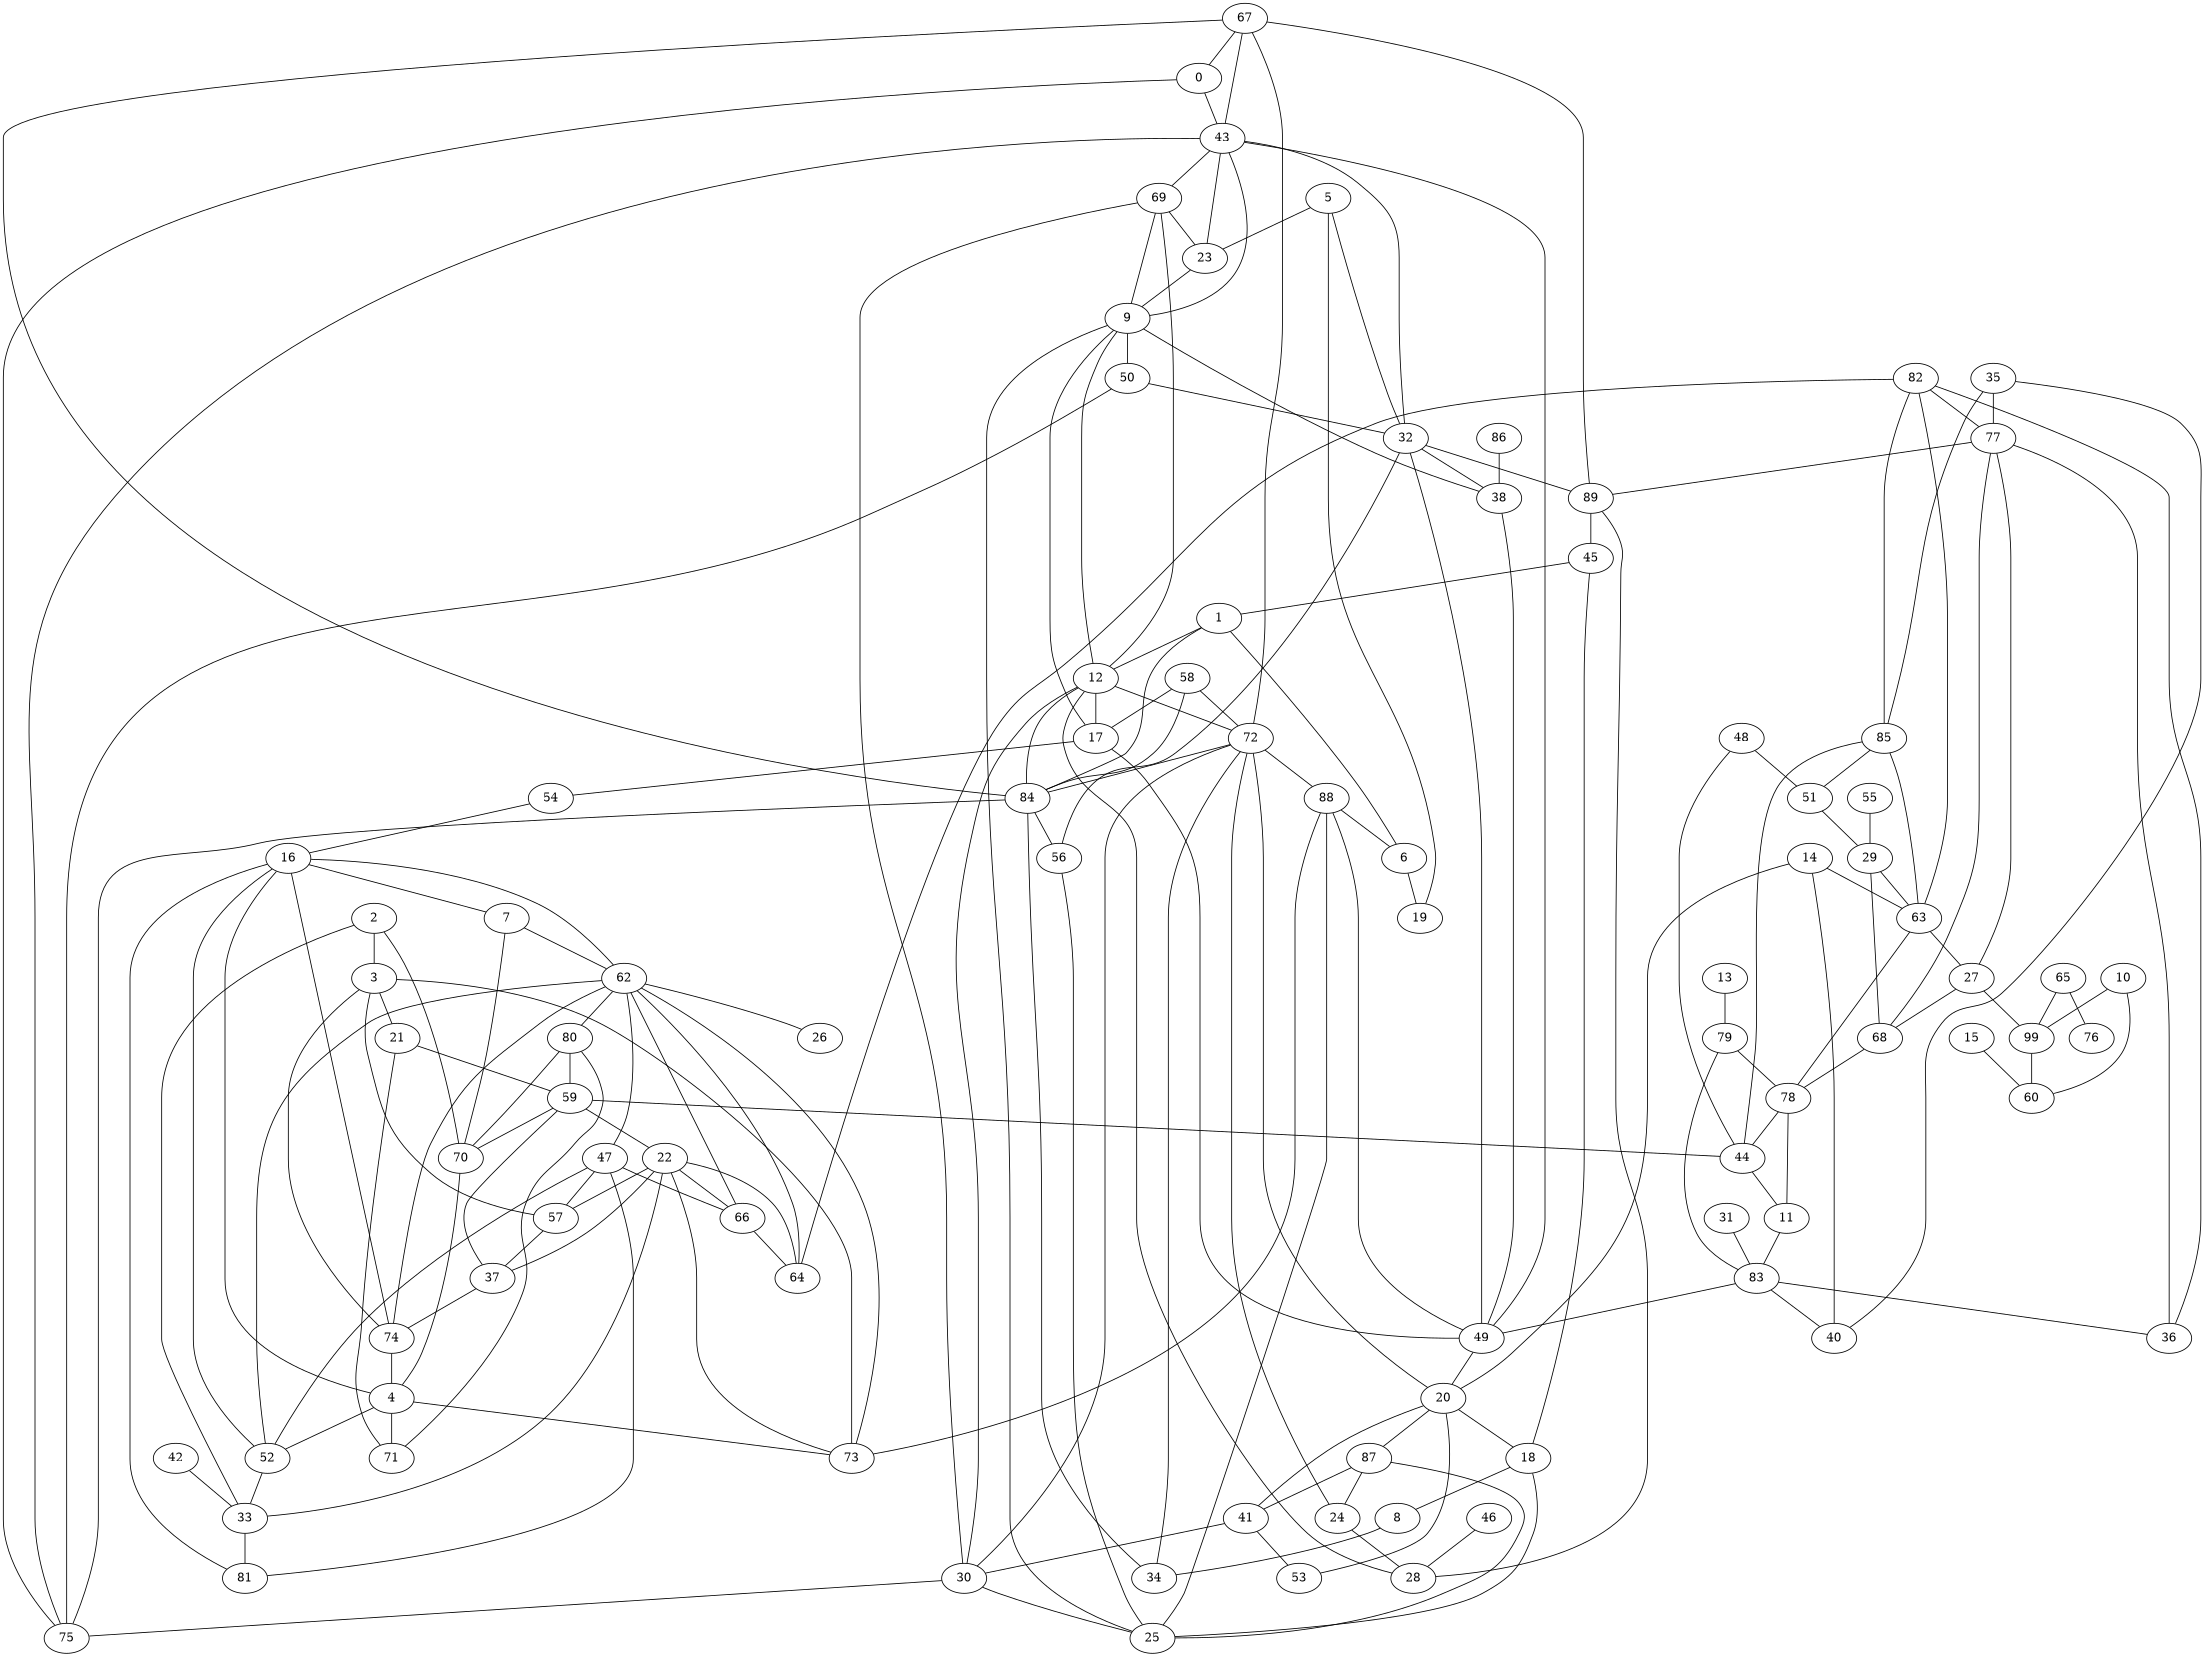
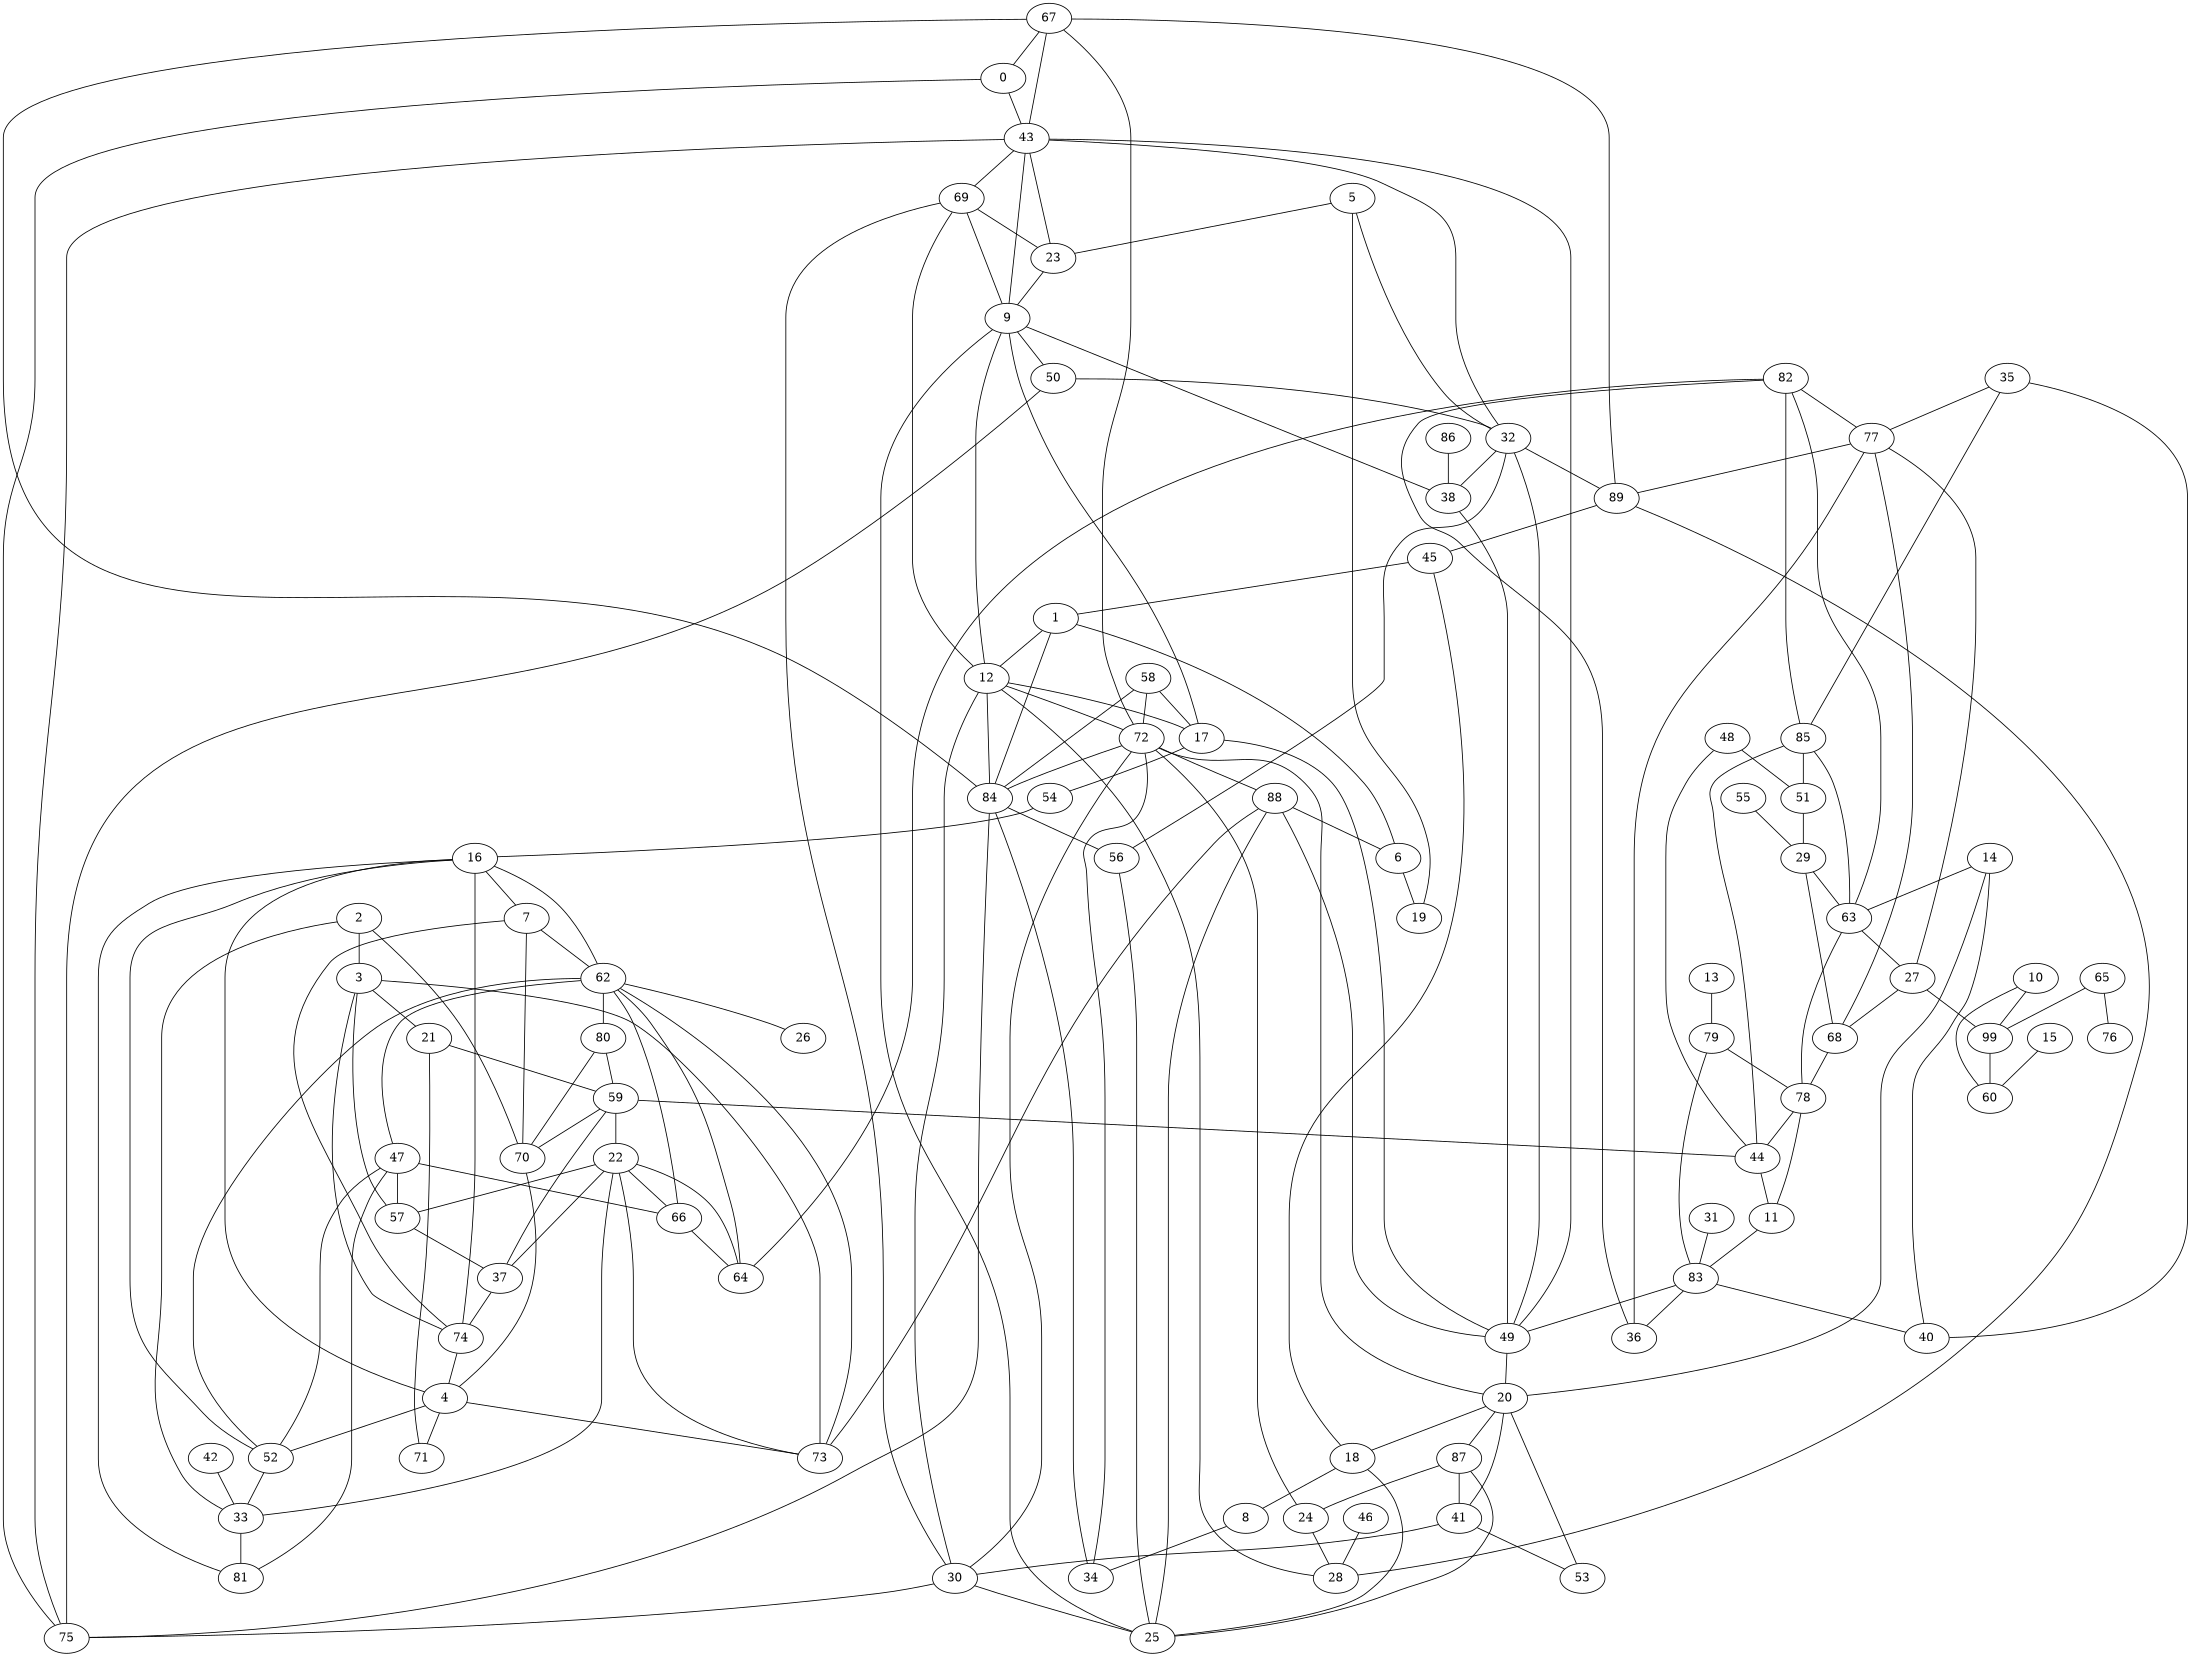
(444, 1119) -> (296, 1072)
(523, 1241) -> none
